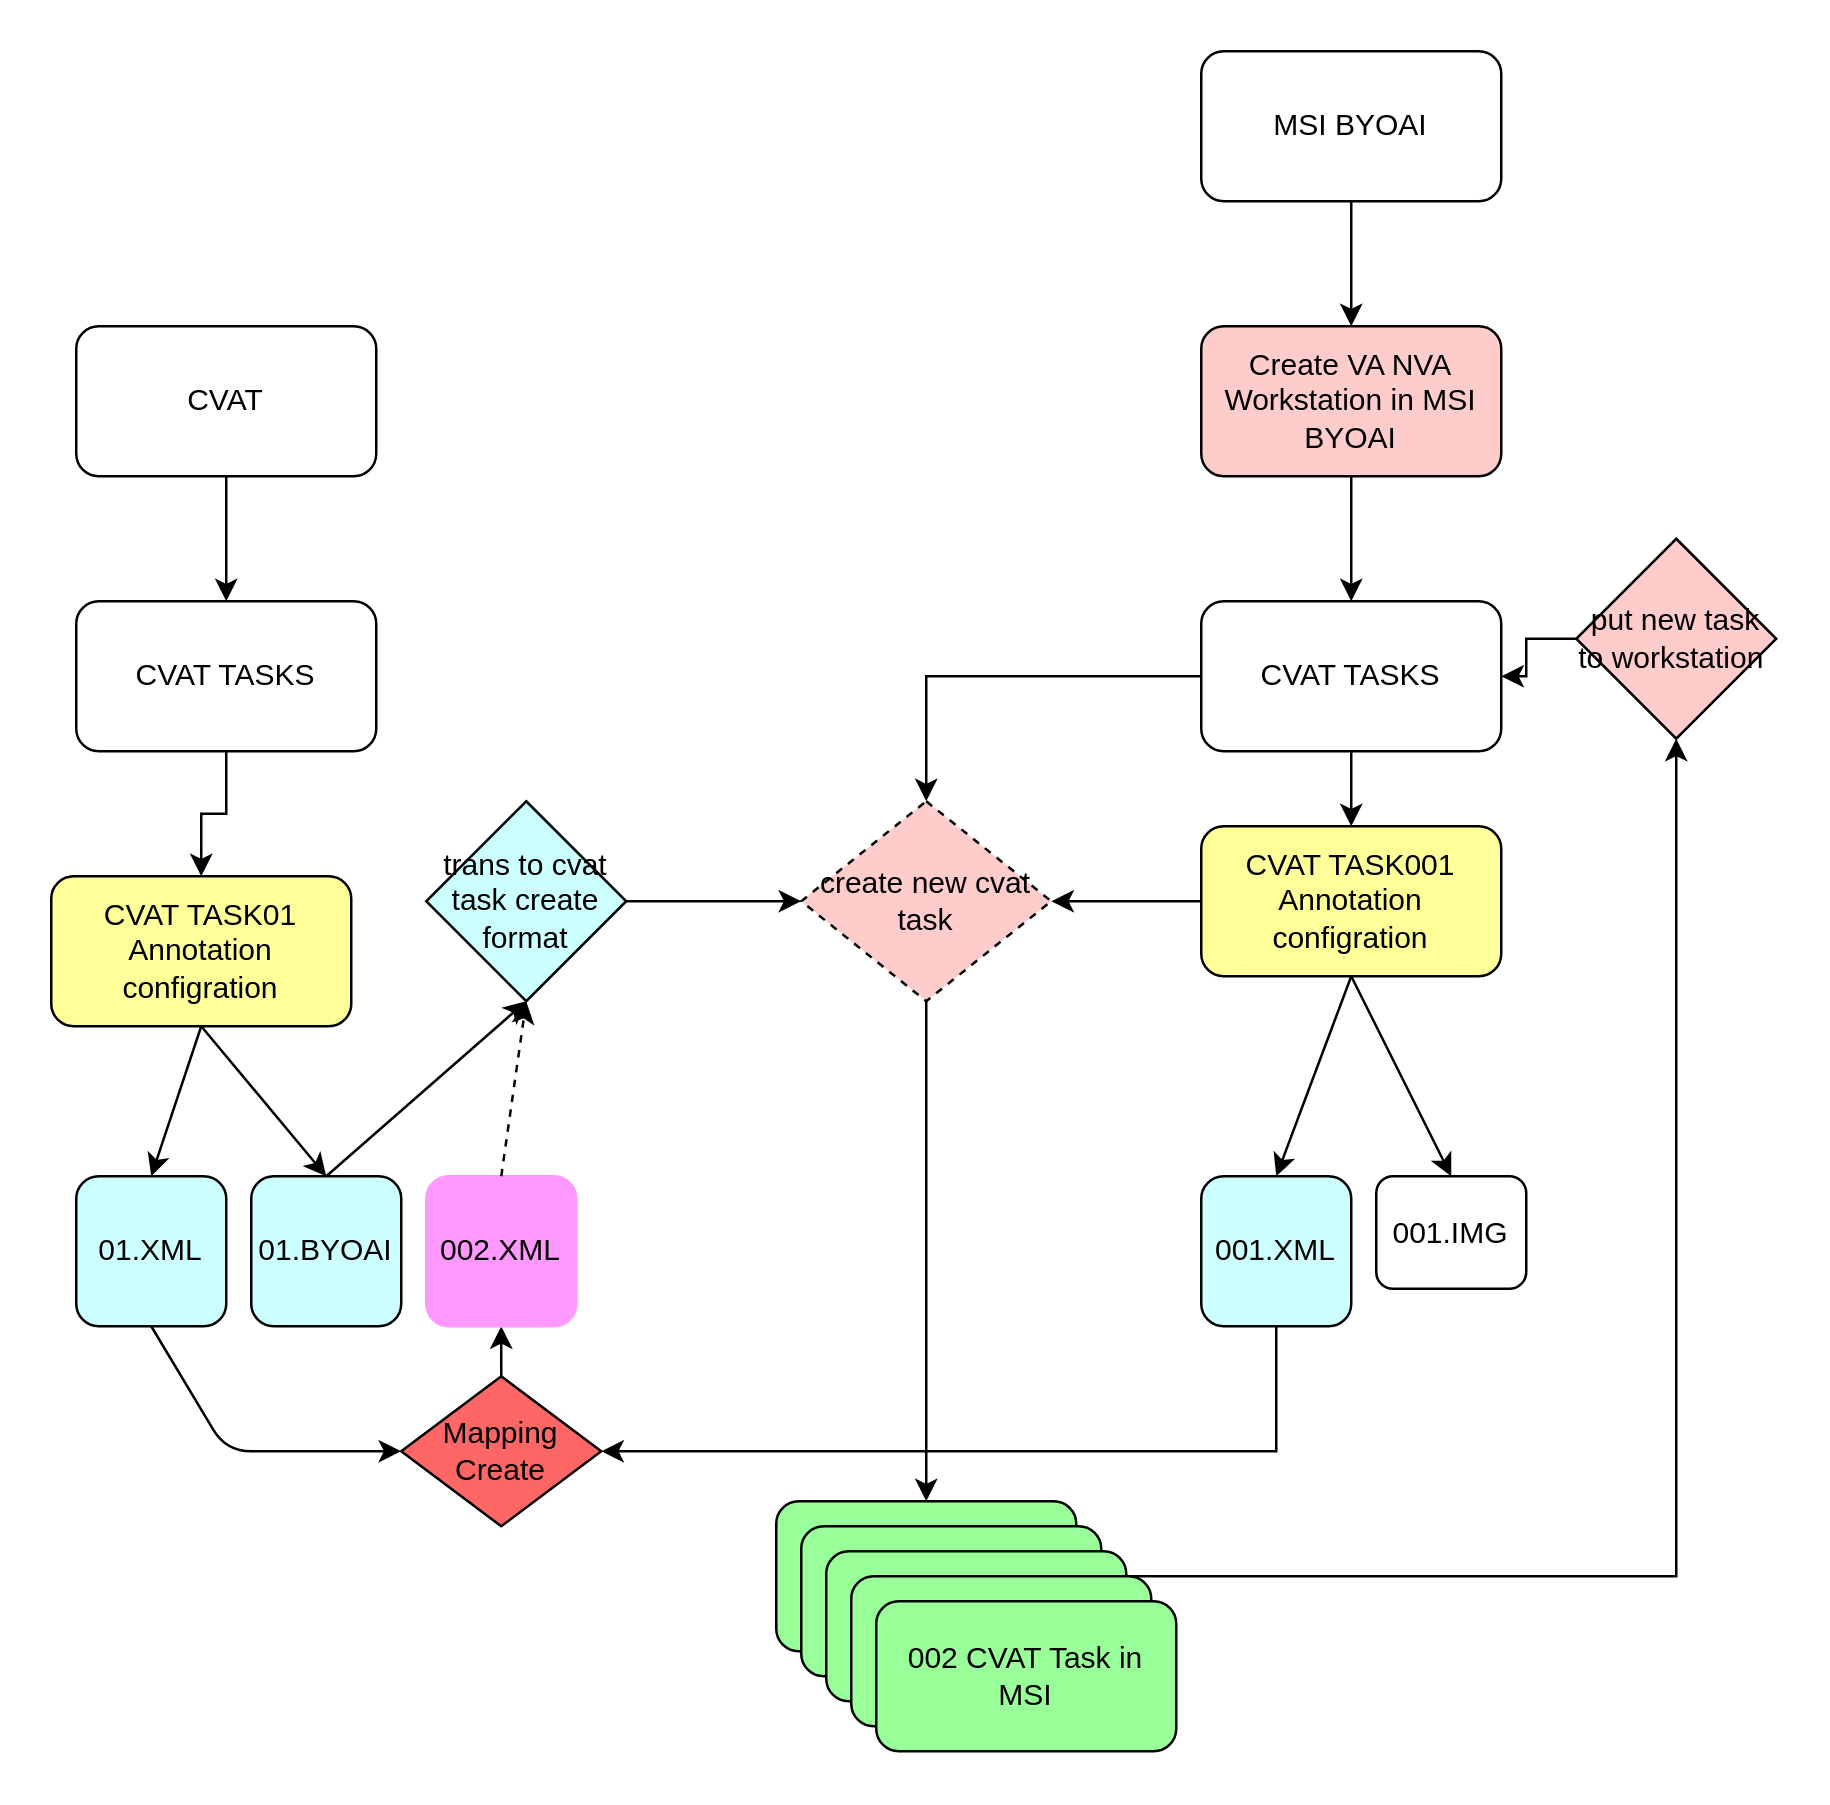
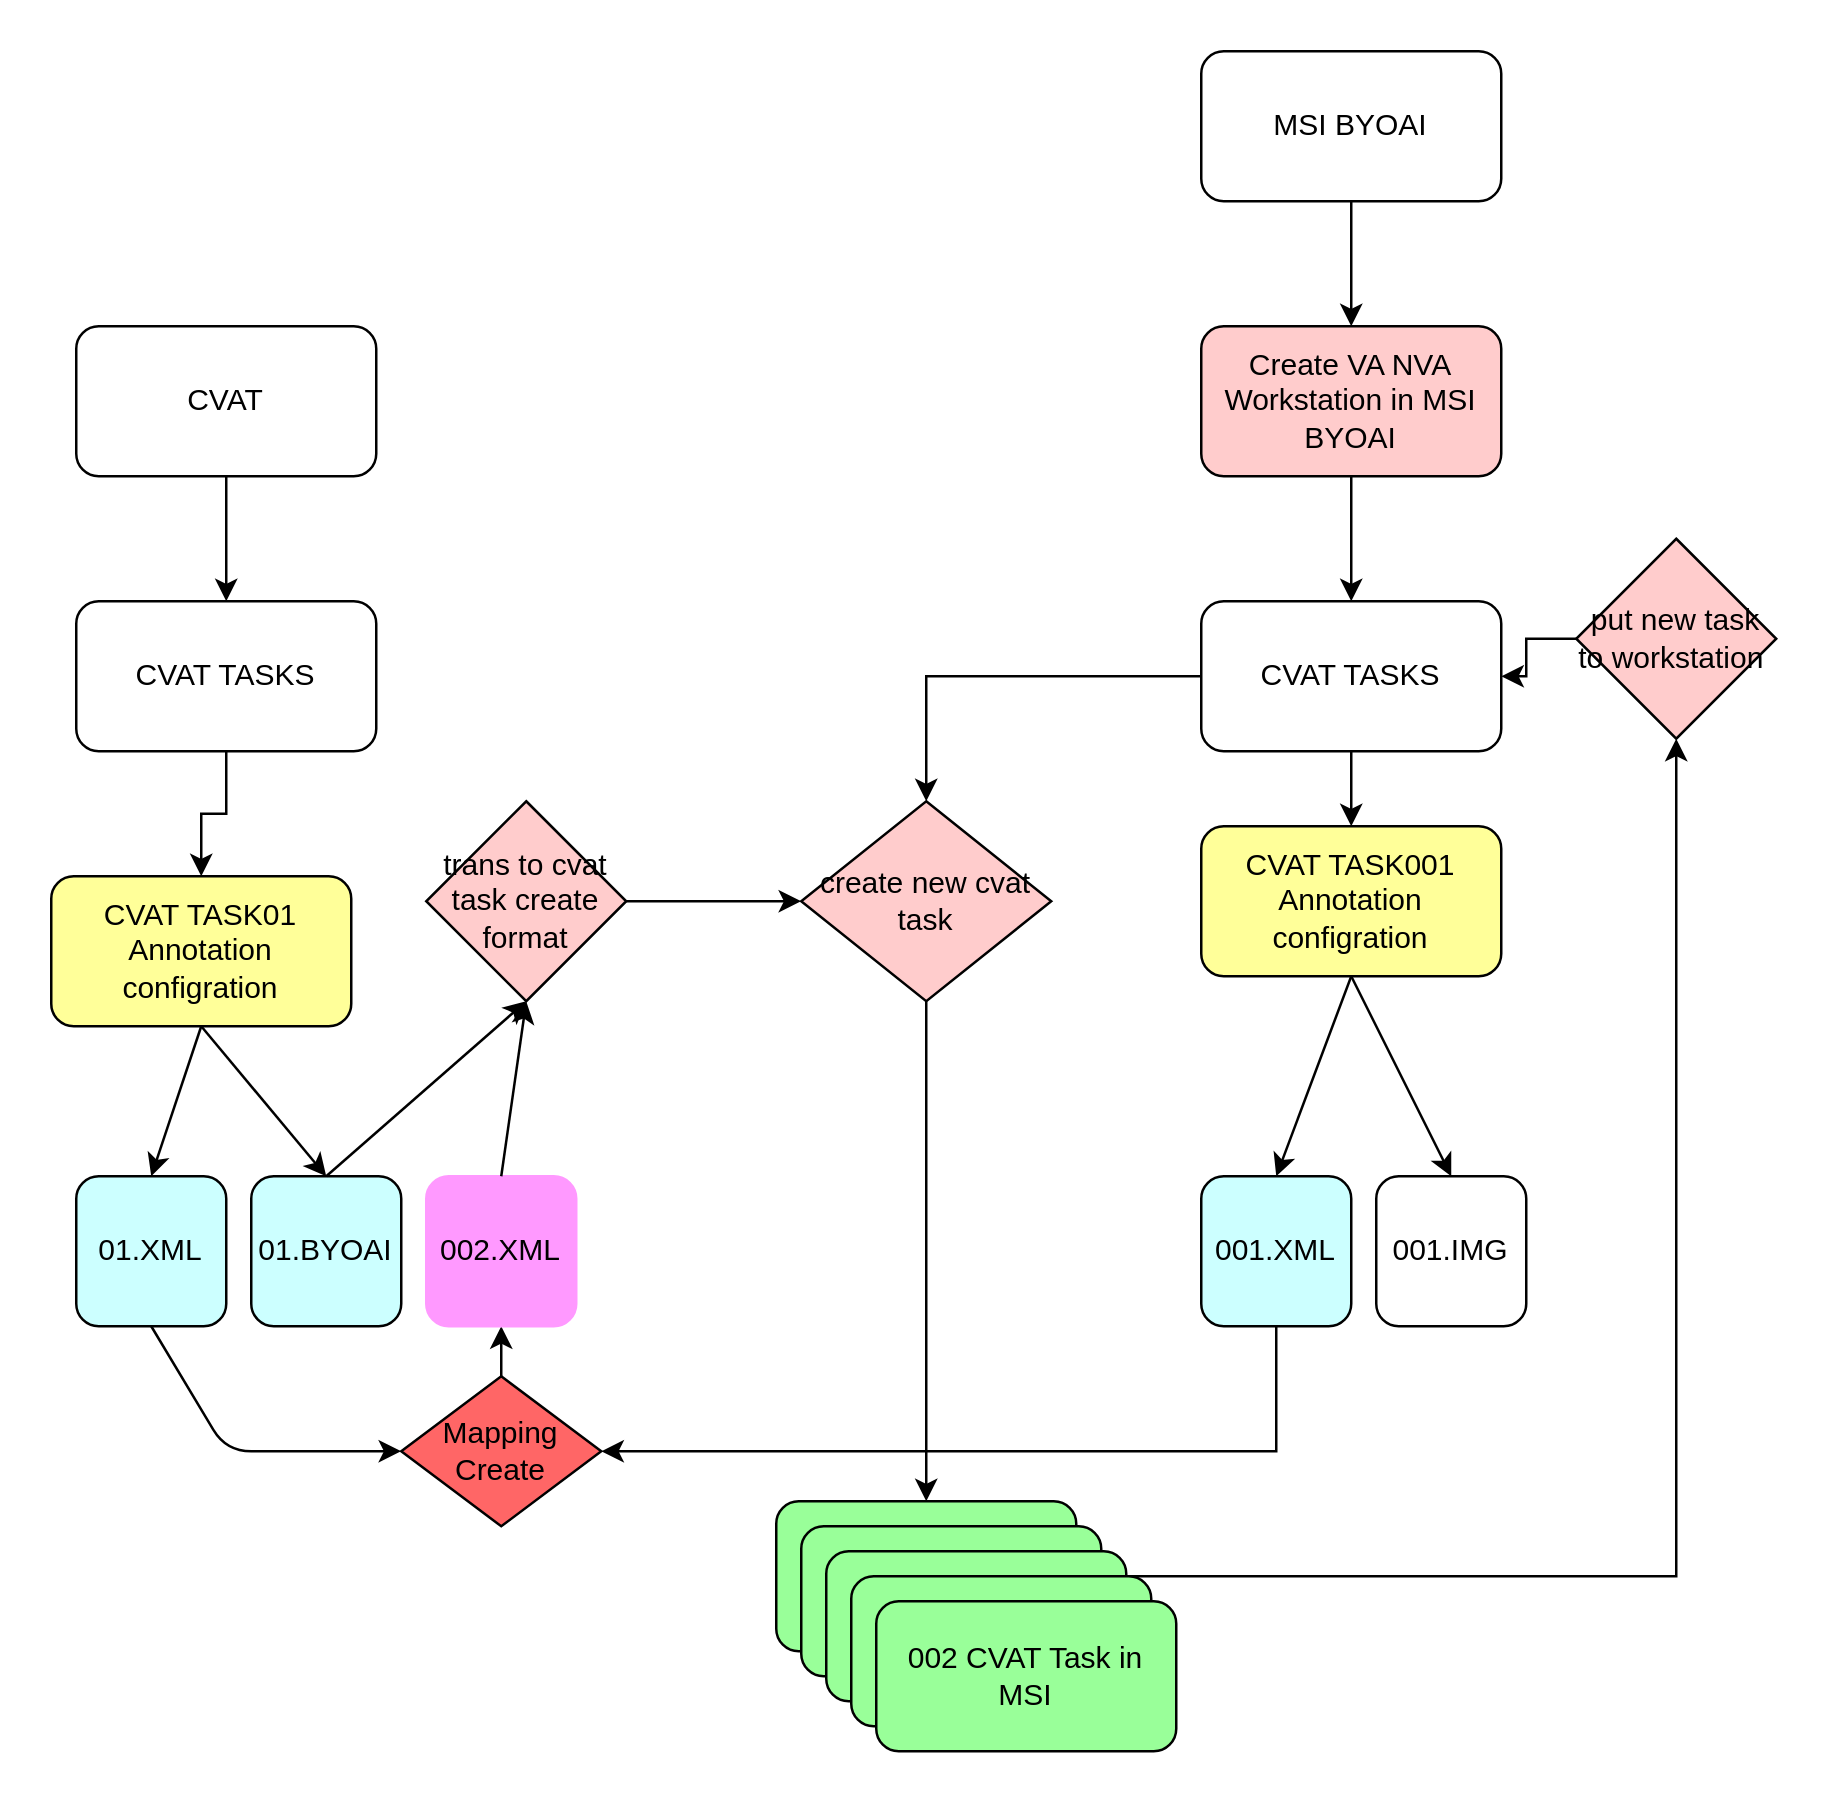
(526, 901) -> (526, 901)
(926, 901) -> (926, 901)
(1134, 901) -> none
(513, 1094) -> (513, 1094)
(1451, 1233) -> (1451, 1251)
